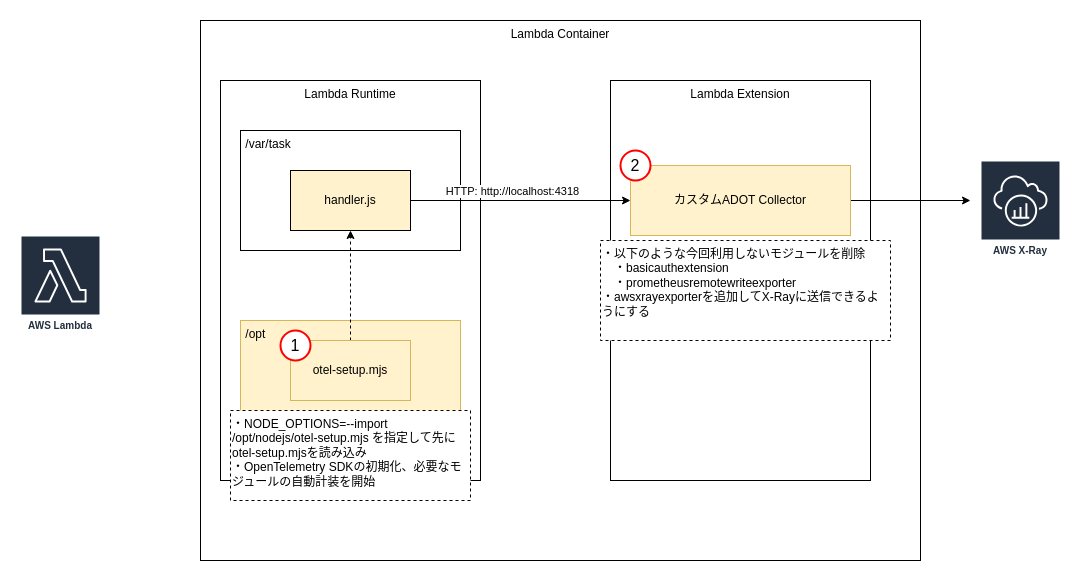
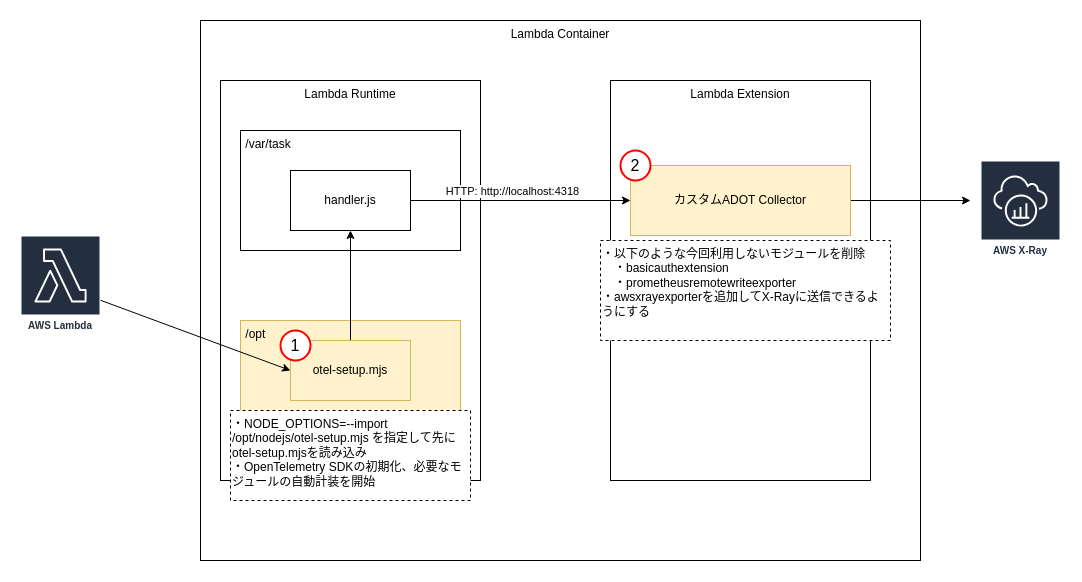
(351, 201) -> (351, 201)
(351, 288) -> (351, 288)
none -> (193, 334)
